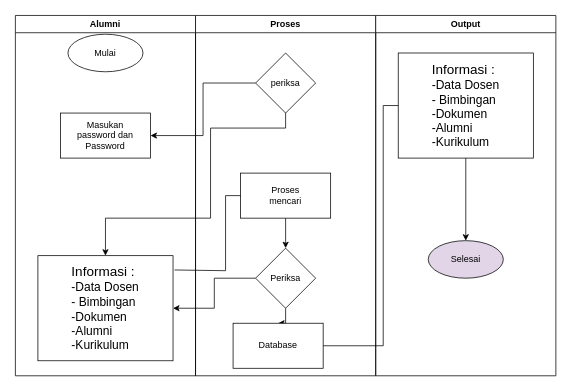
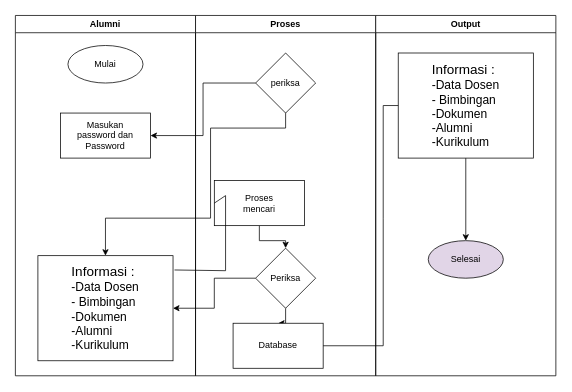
(105, 53) -> (105, 64)
(285, 195) -> (259, 203)
